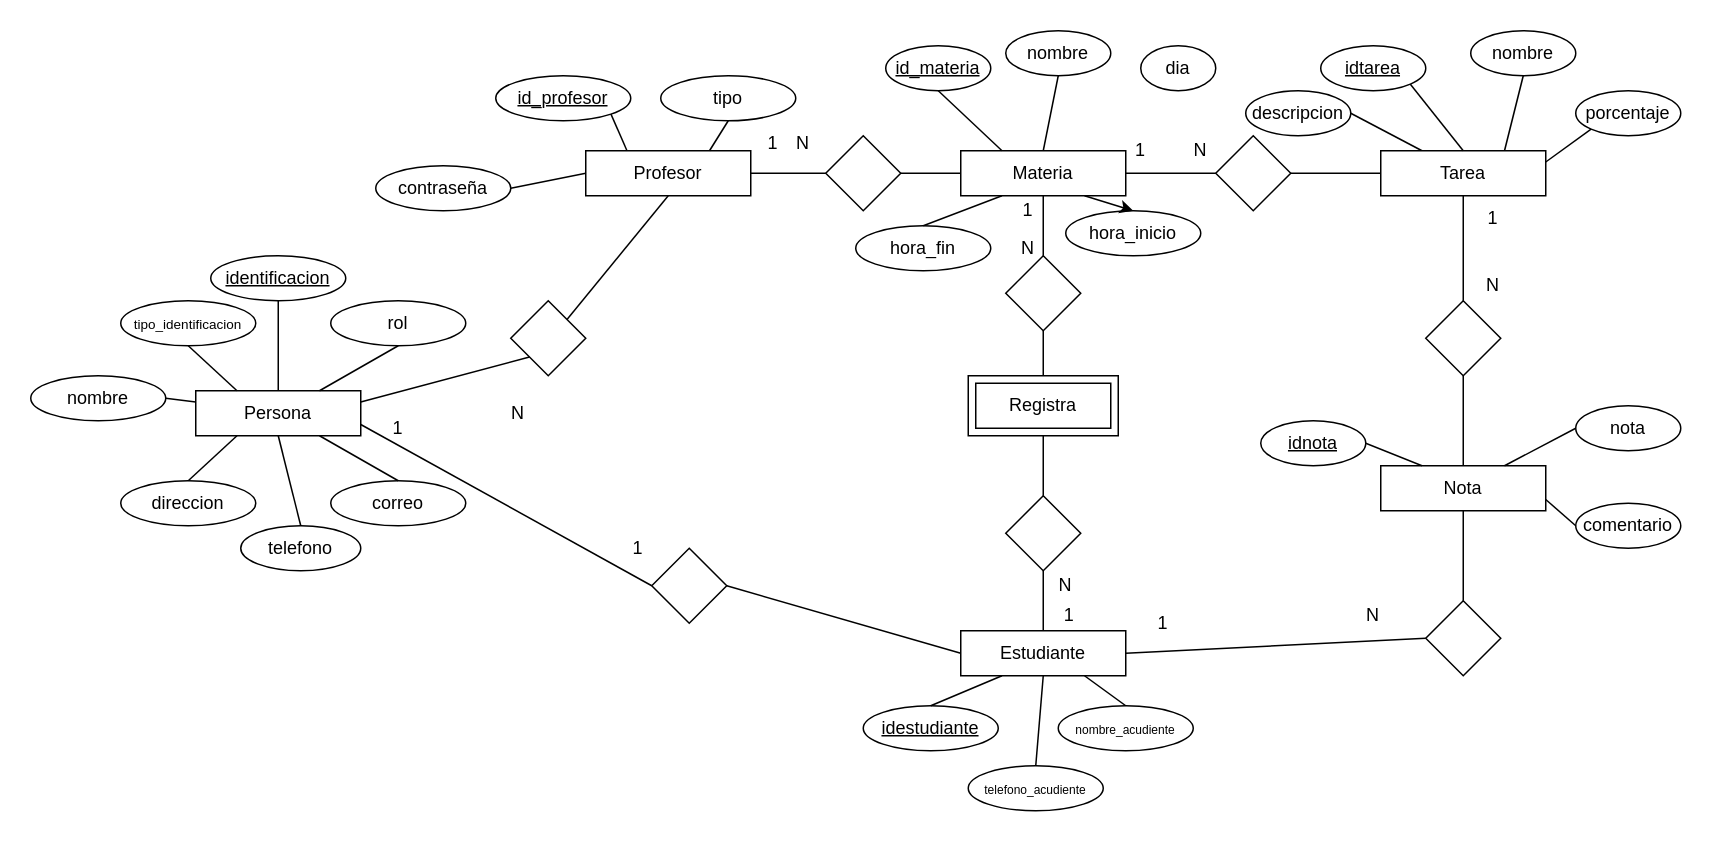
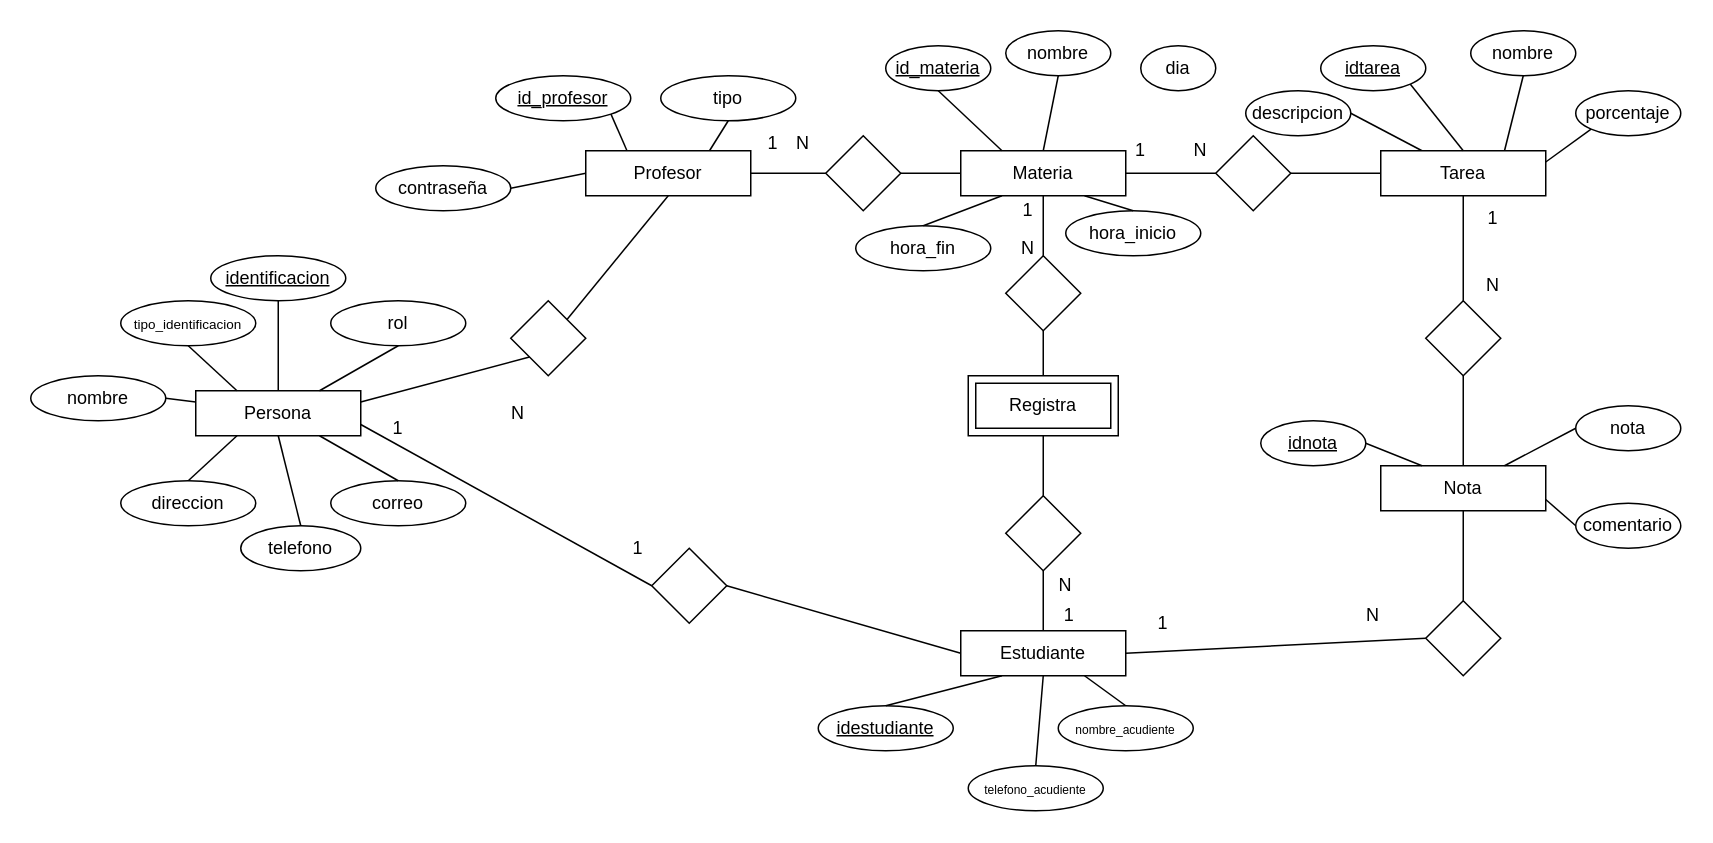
(1122, 207) -> (1126, 208)
(931, 728) -> (886, 728)
